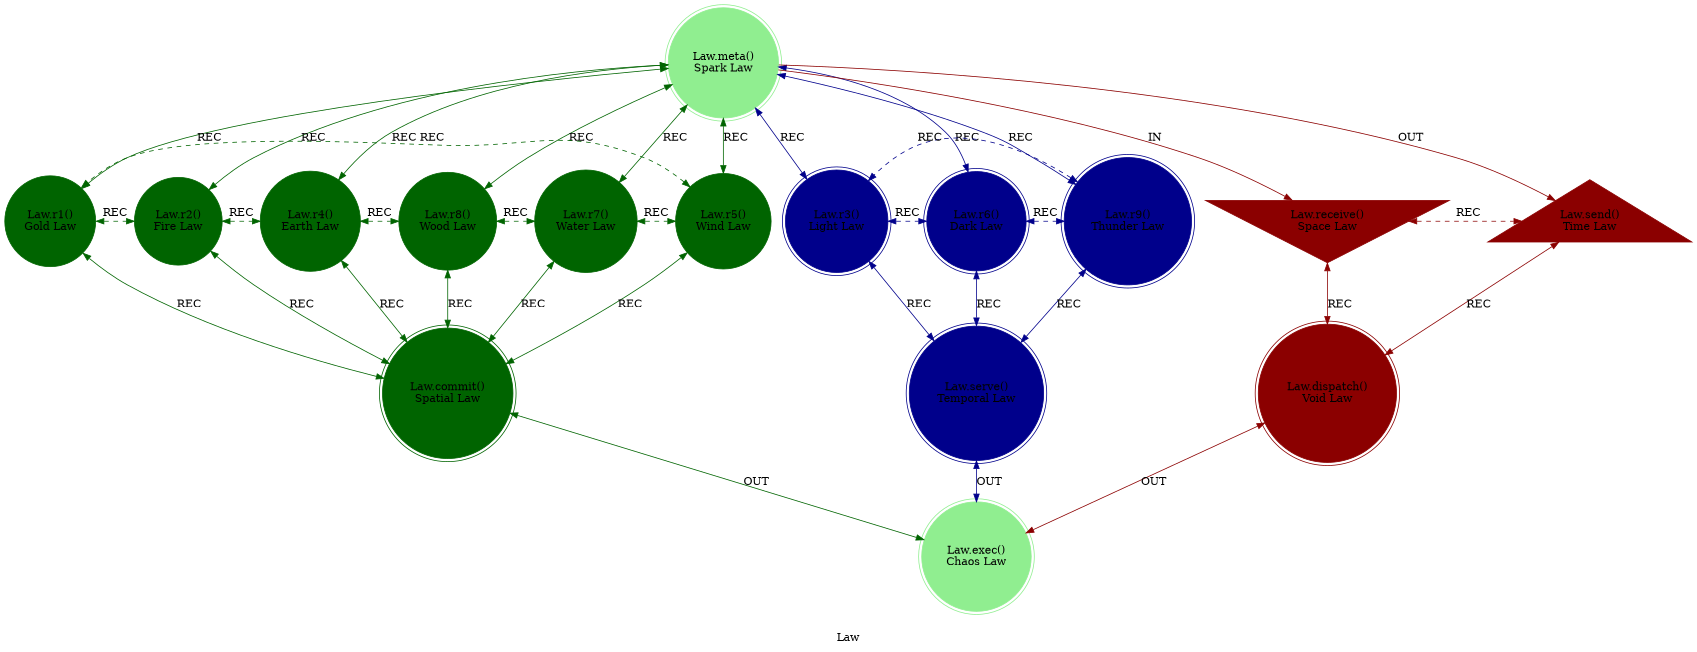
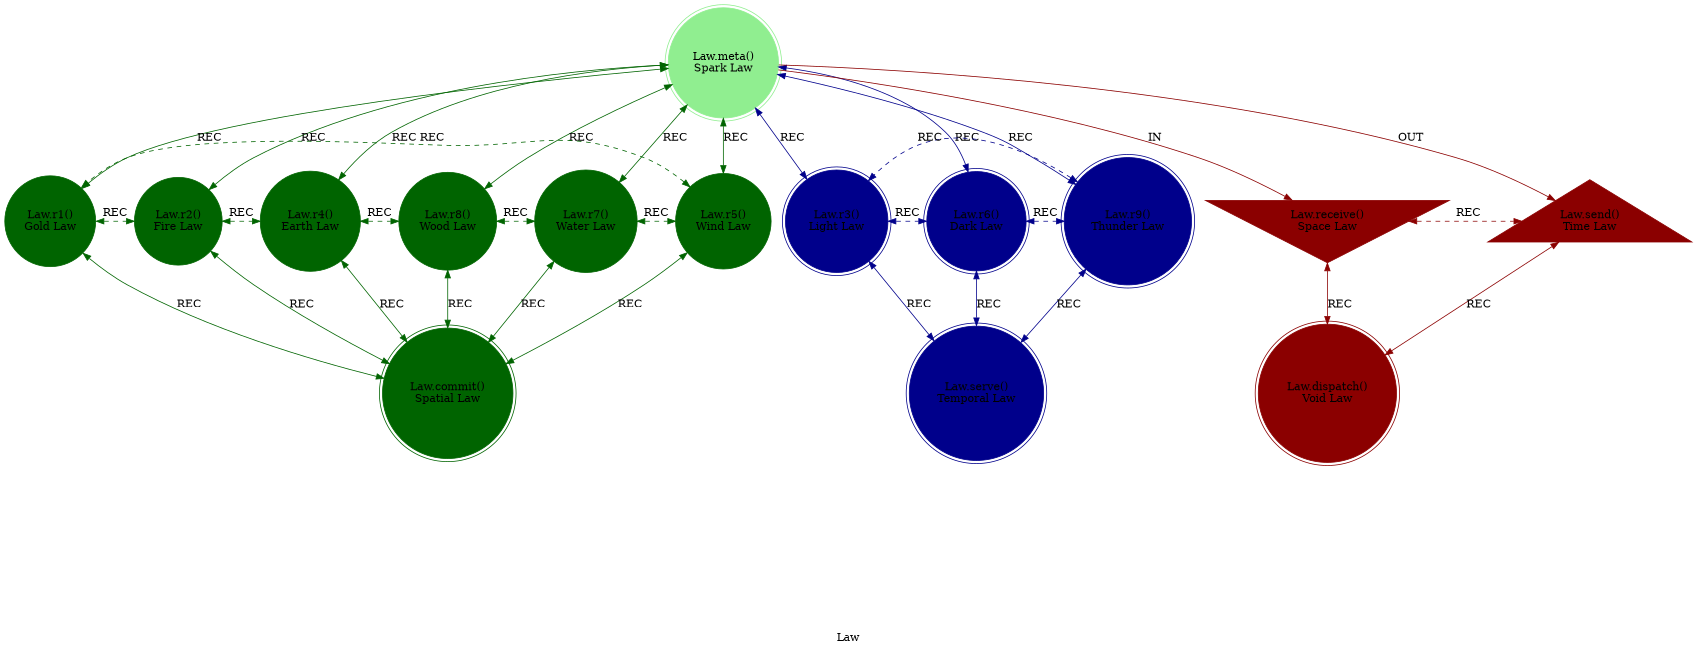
(976, 557) -> none
